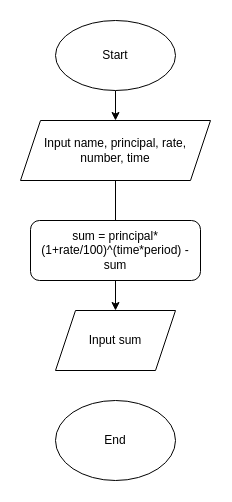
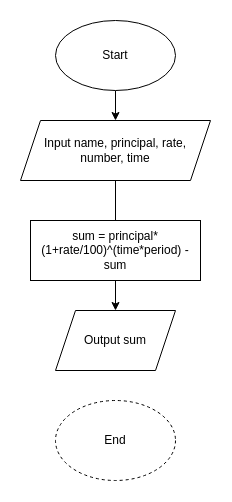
(116, 251) -> (116, 251)
(116, 341) -> (116, 341)
(116, 441) -> (116, 441)
